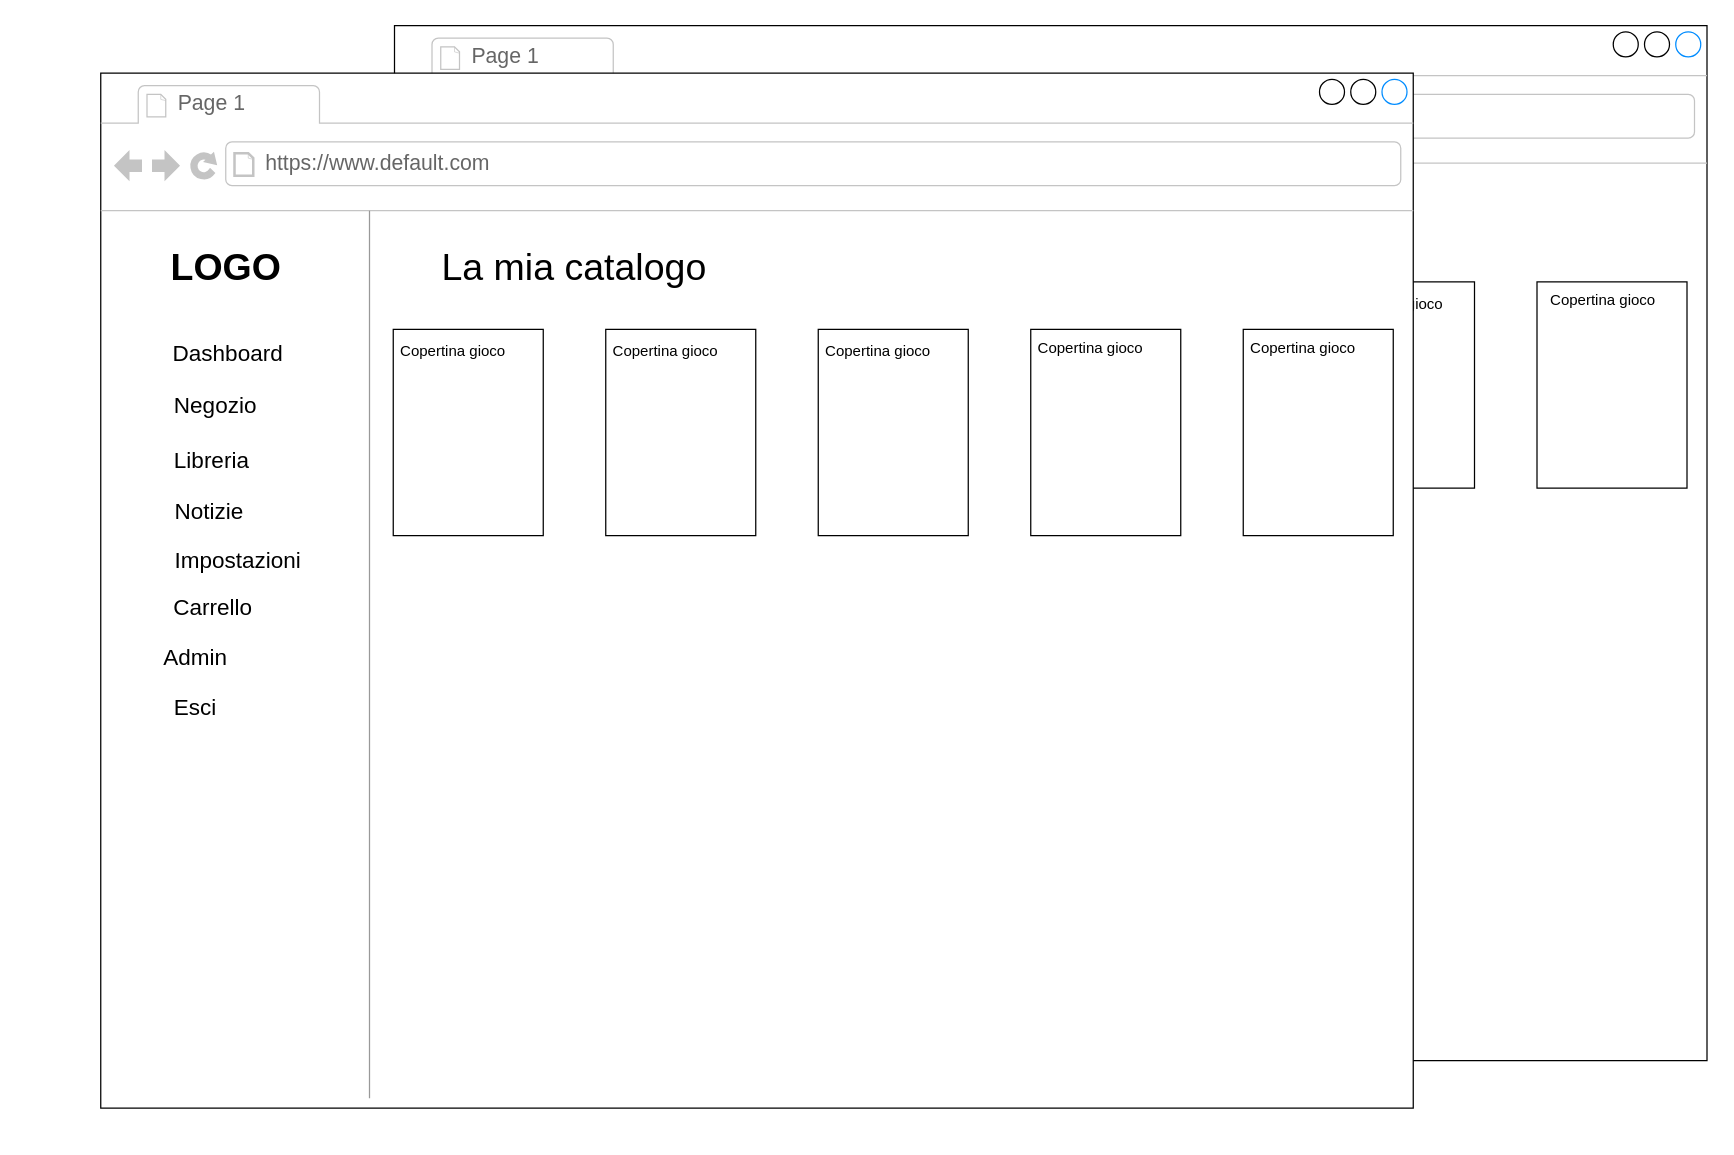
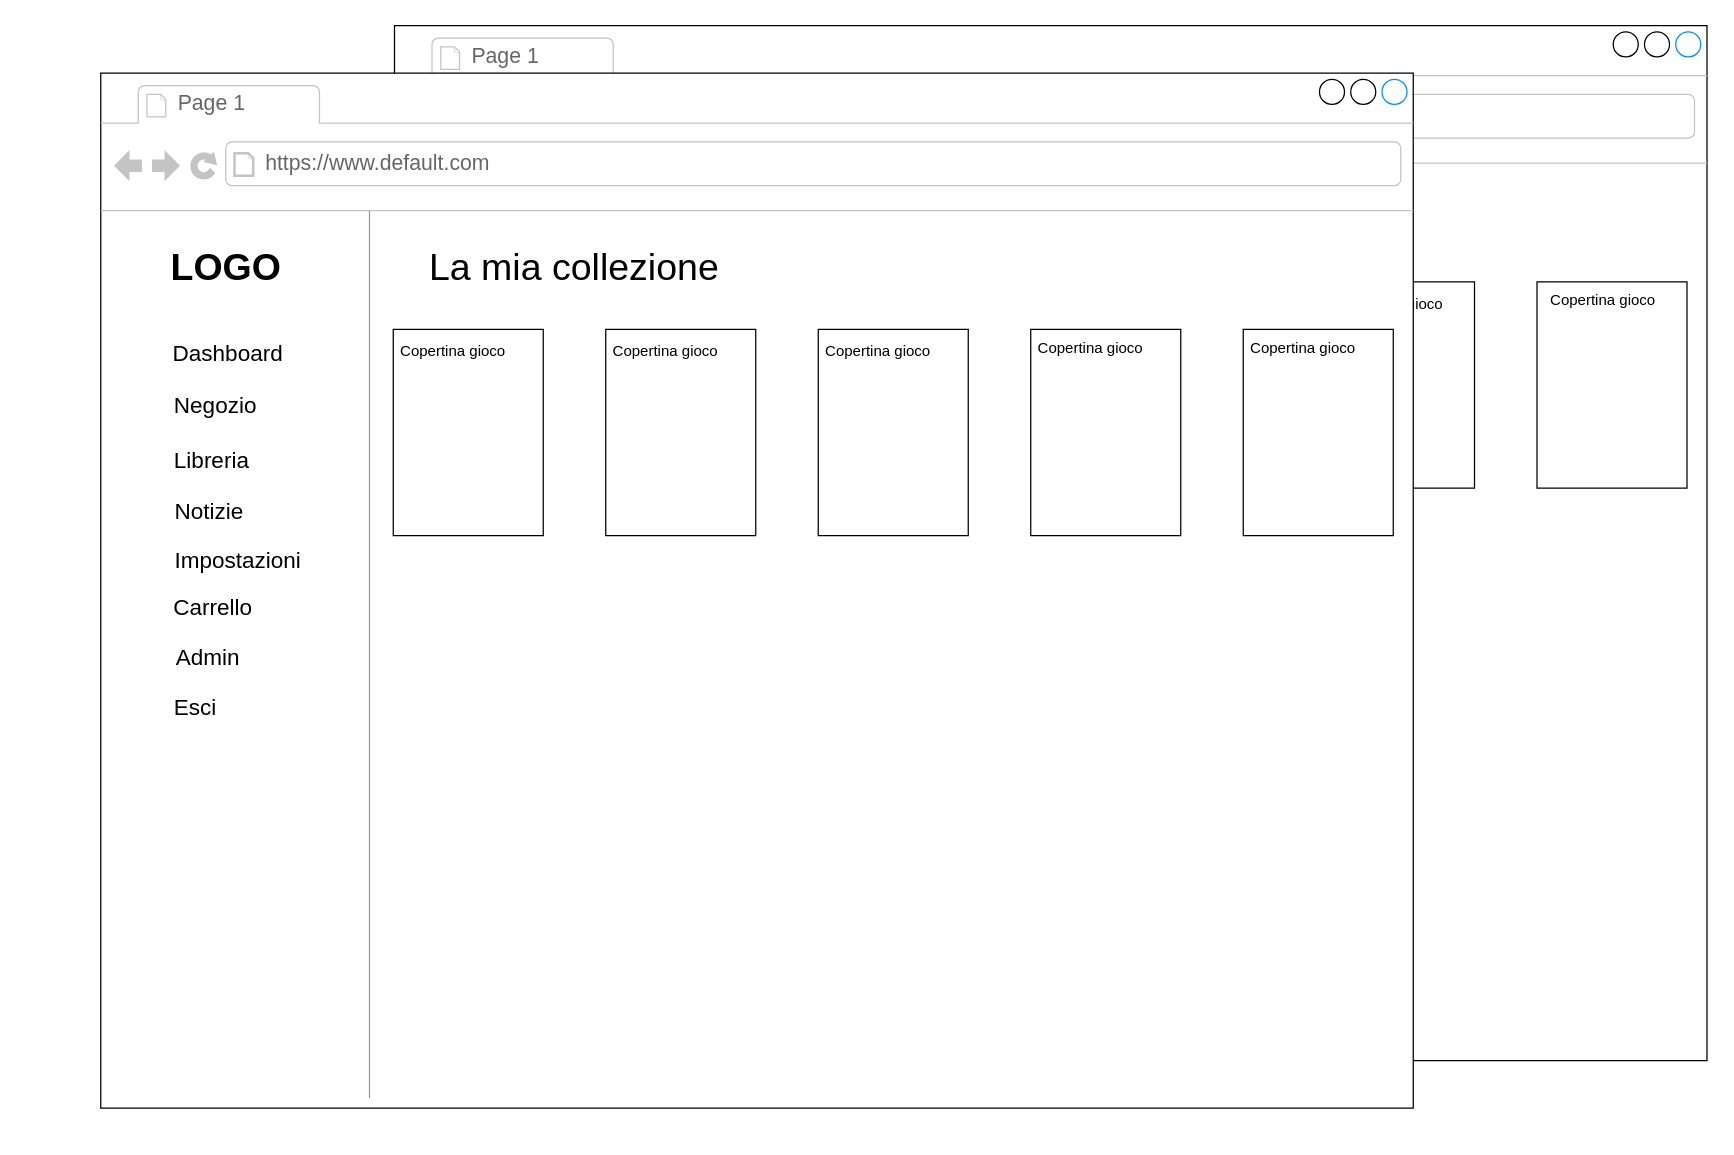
(574, 267) -> (574, 267)
(196, 652) -> (208, 652)
